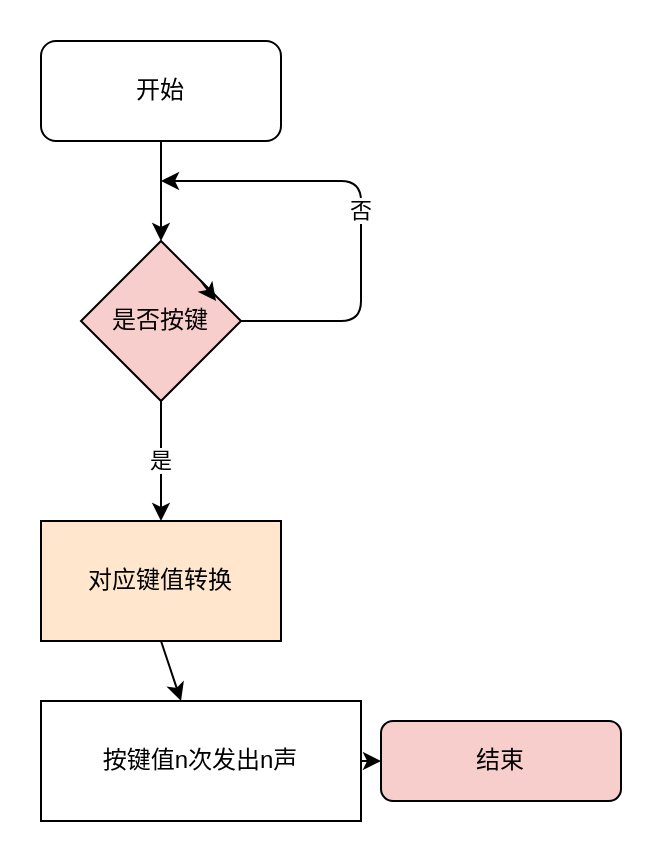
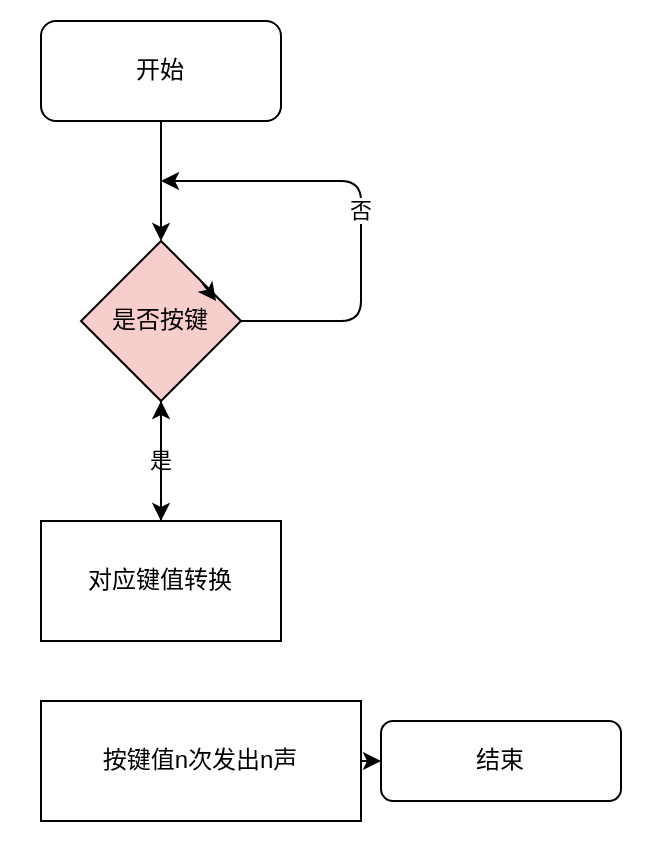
(161, 91) -> (161, 71)
(161, 581) -> (161, 581)
(169, 665) -> (161, 641)
(501, 761) -> (501, 761)
